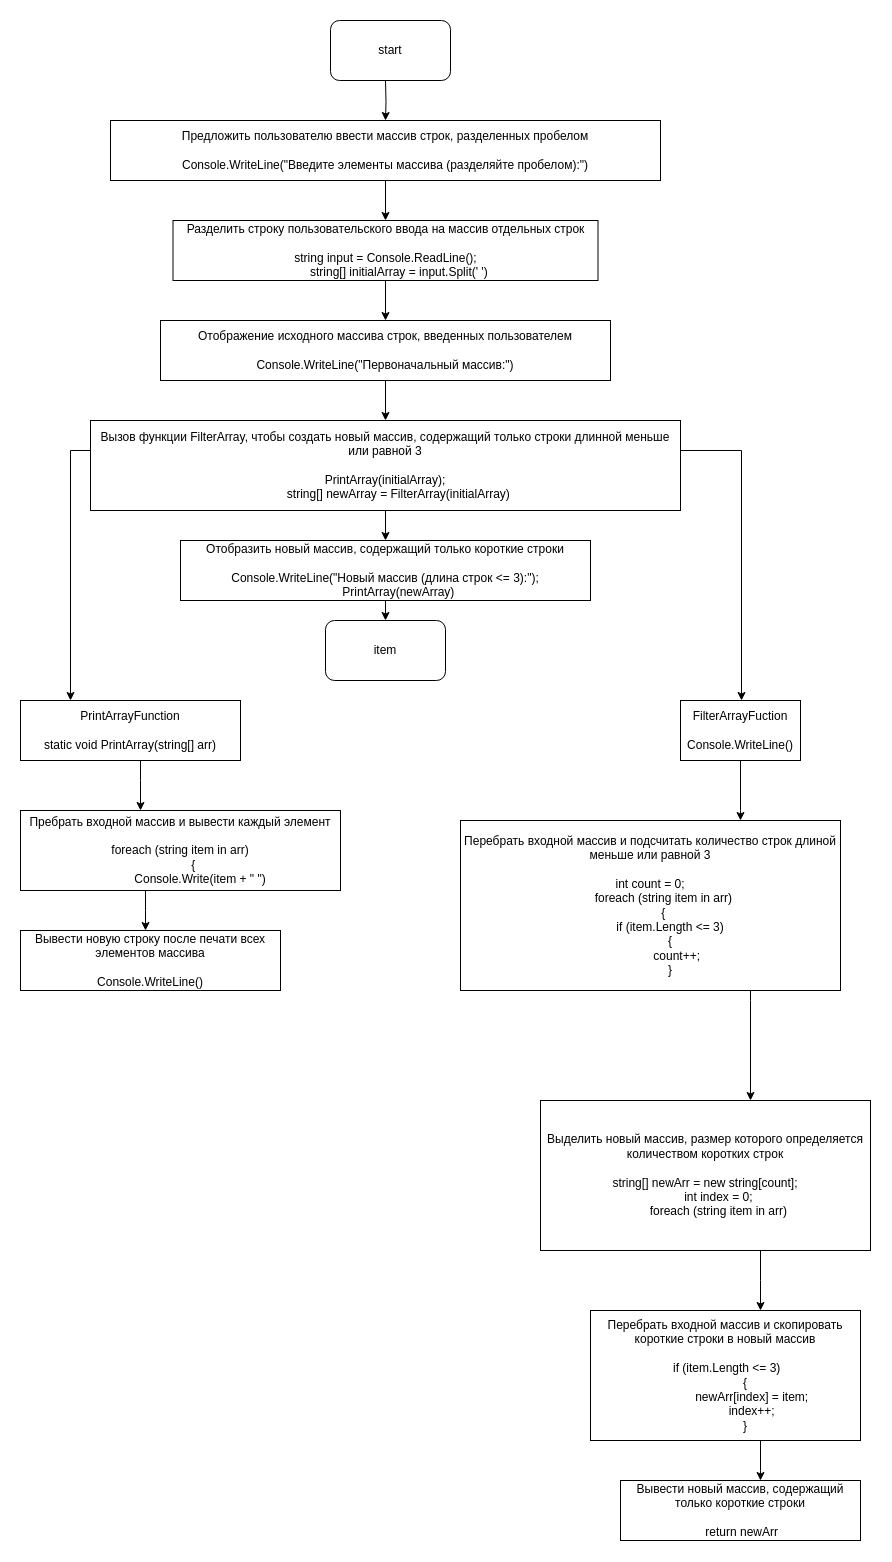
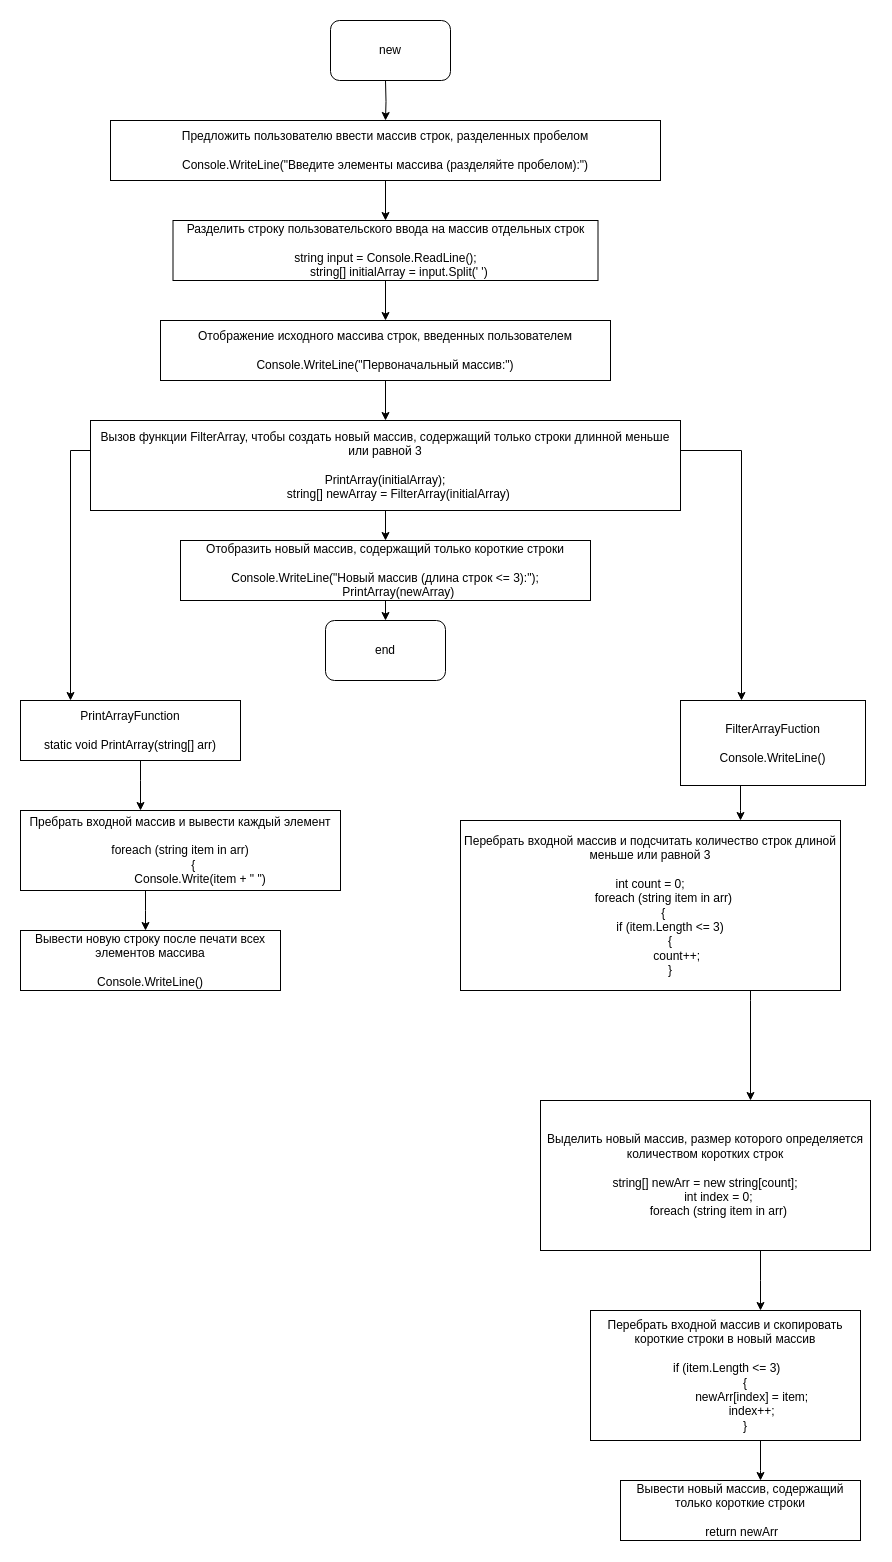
(391, 51) -> (391, 51)
(386, 651) -> (386, 651)
(741, 731) -> (773, 743)
